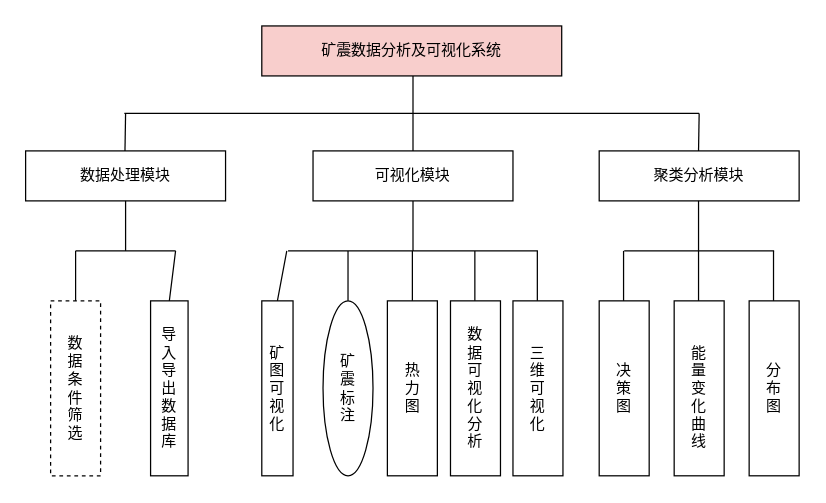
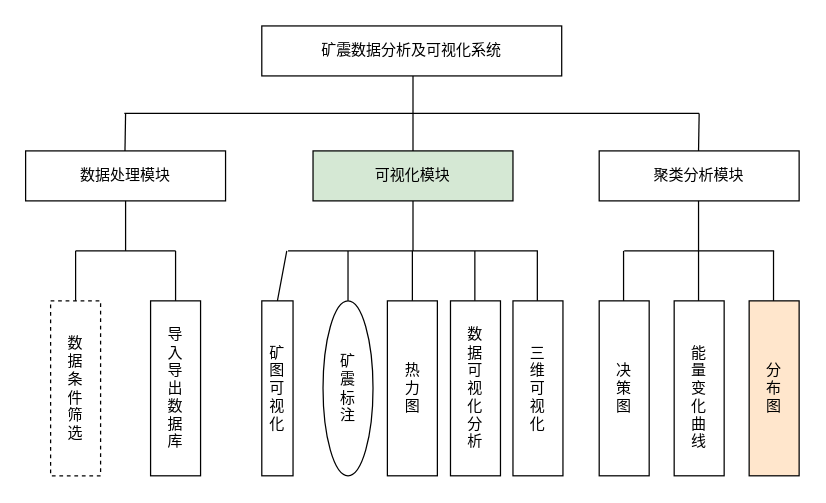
(412, 51) -> (412, 51)
(413, 176) -> (413, 176)
(169, 388) -> (176, 388)
(774, 388) -> (774, 388)
